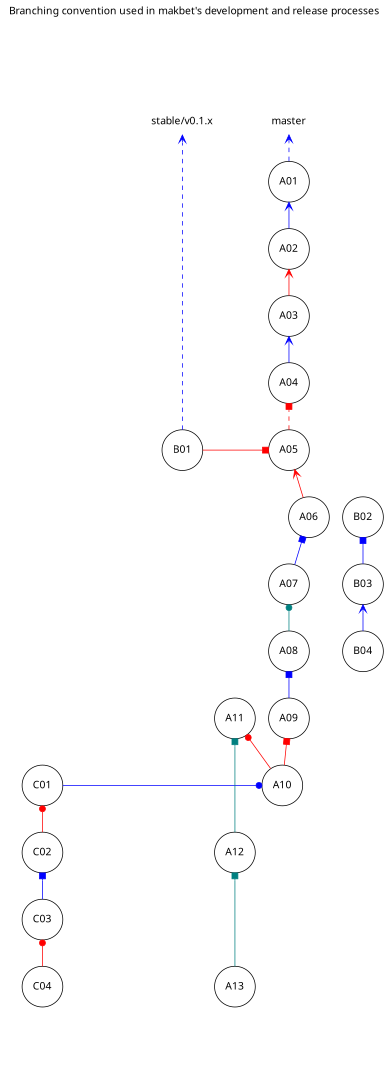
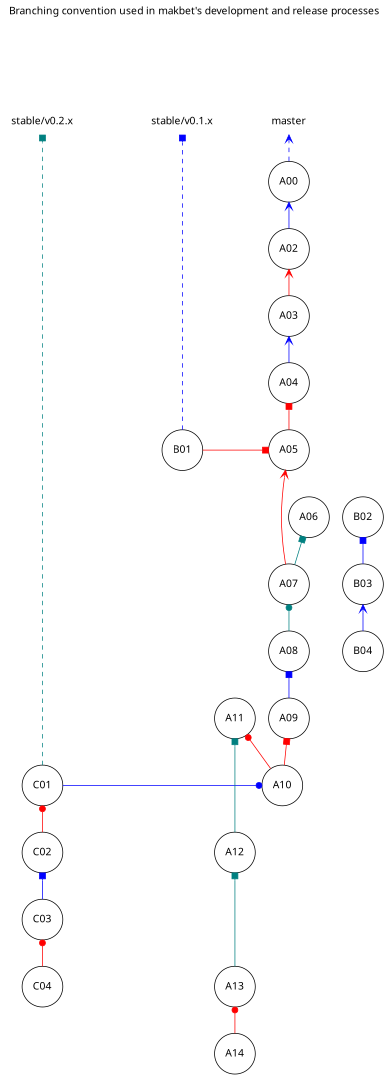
none -> (42, 121)
(289, 182) -> (289, 182)
(182, 286) -> (182, 286)
(289, 420) -> (289, 420)
(300, 487) -> (281, 521)
(298, 554) -> (298, 554)
none -> (235, 1054)
